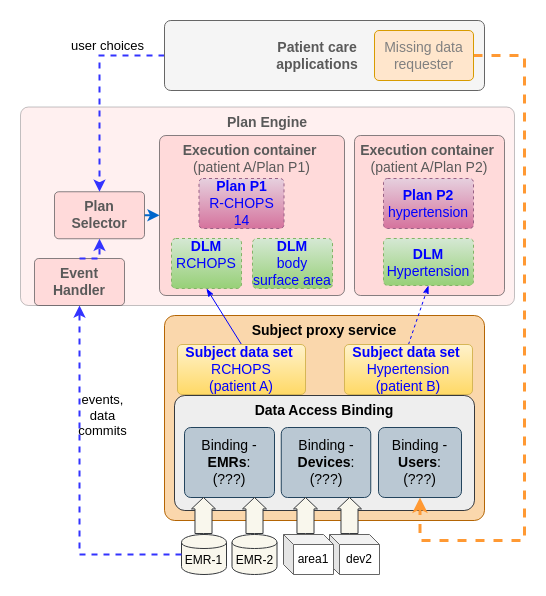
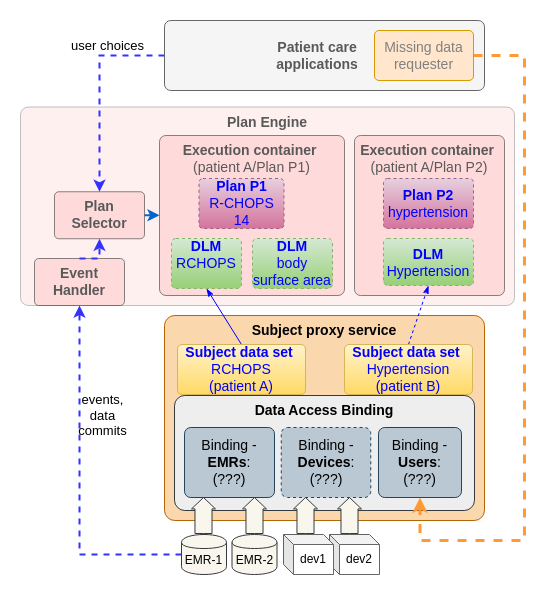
(326, 463) -> (326, 463)
(314, 560) -> (314, 560)
